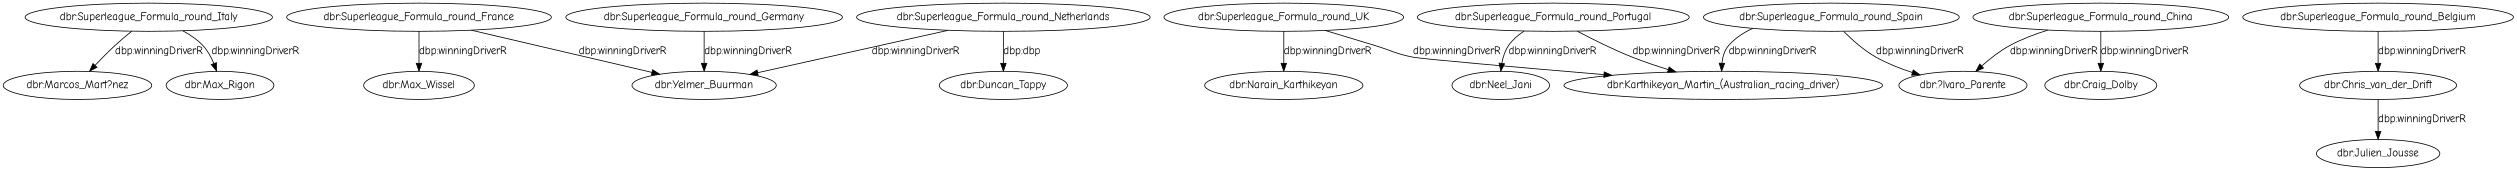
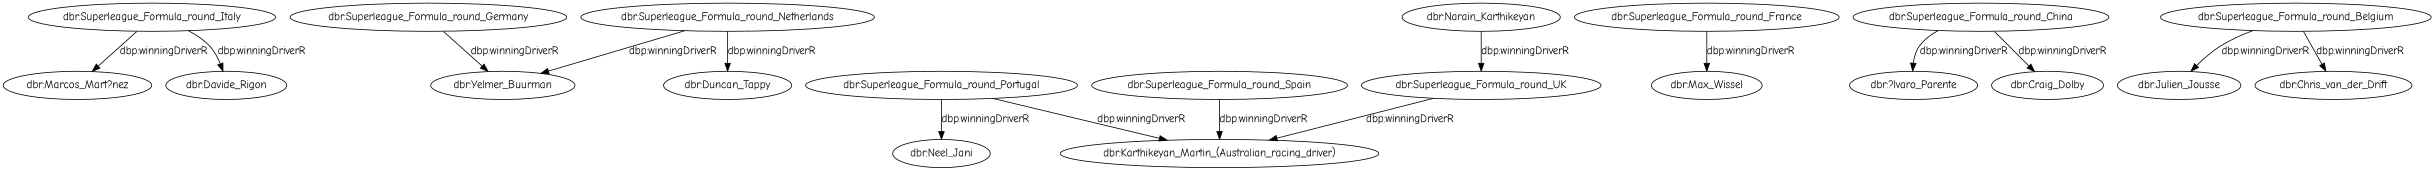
(1284, 47) -> (1481, 47)
(562, 51) -> none
(1022, 51) -> (771, 51)
(1875, 57) -> none
(220, 85) -> (226, 85)
(2378, 116) -> (2223, 45)
